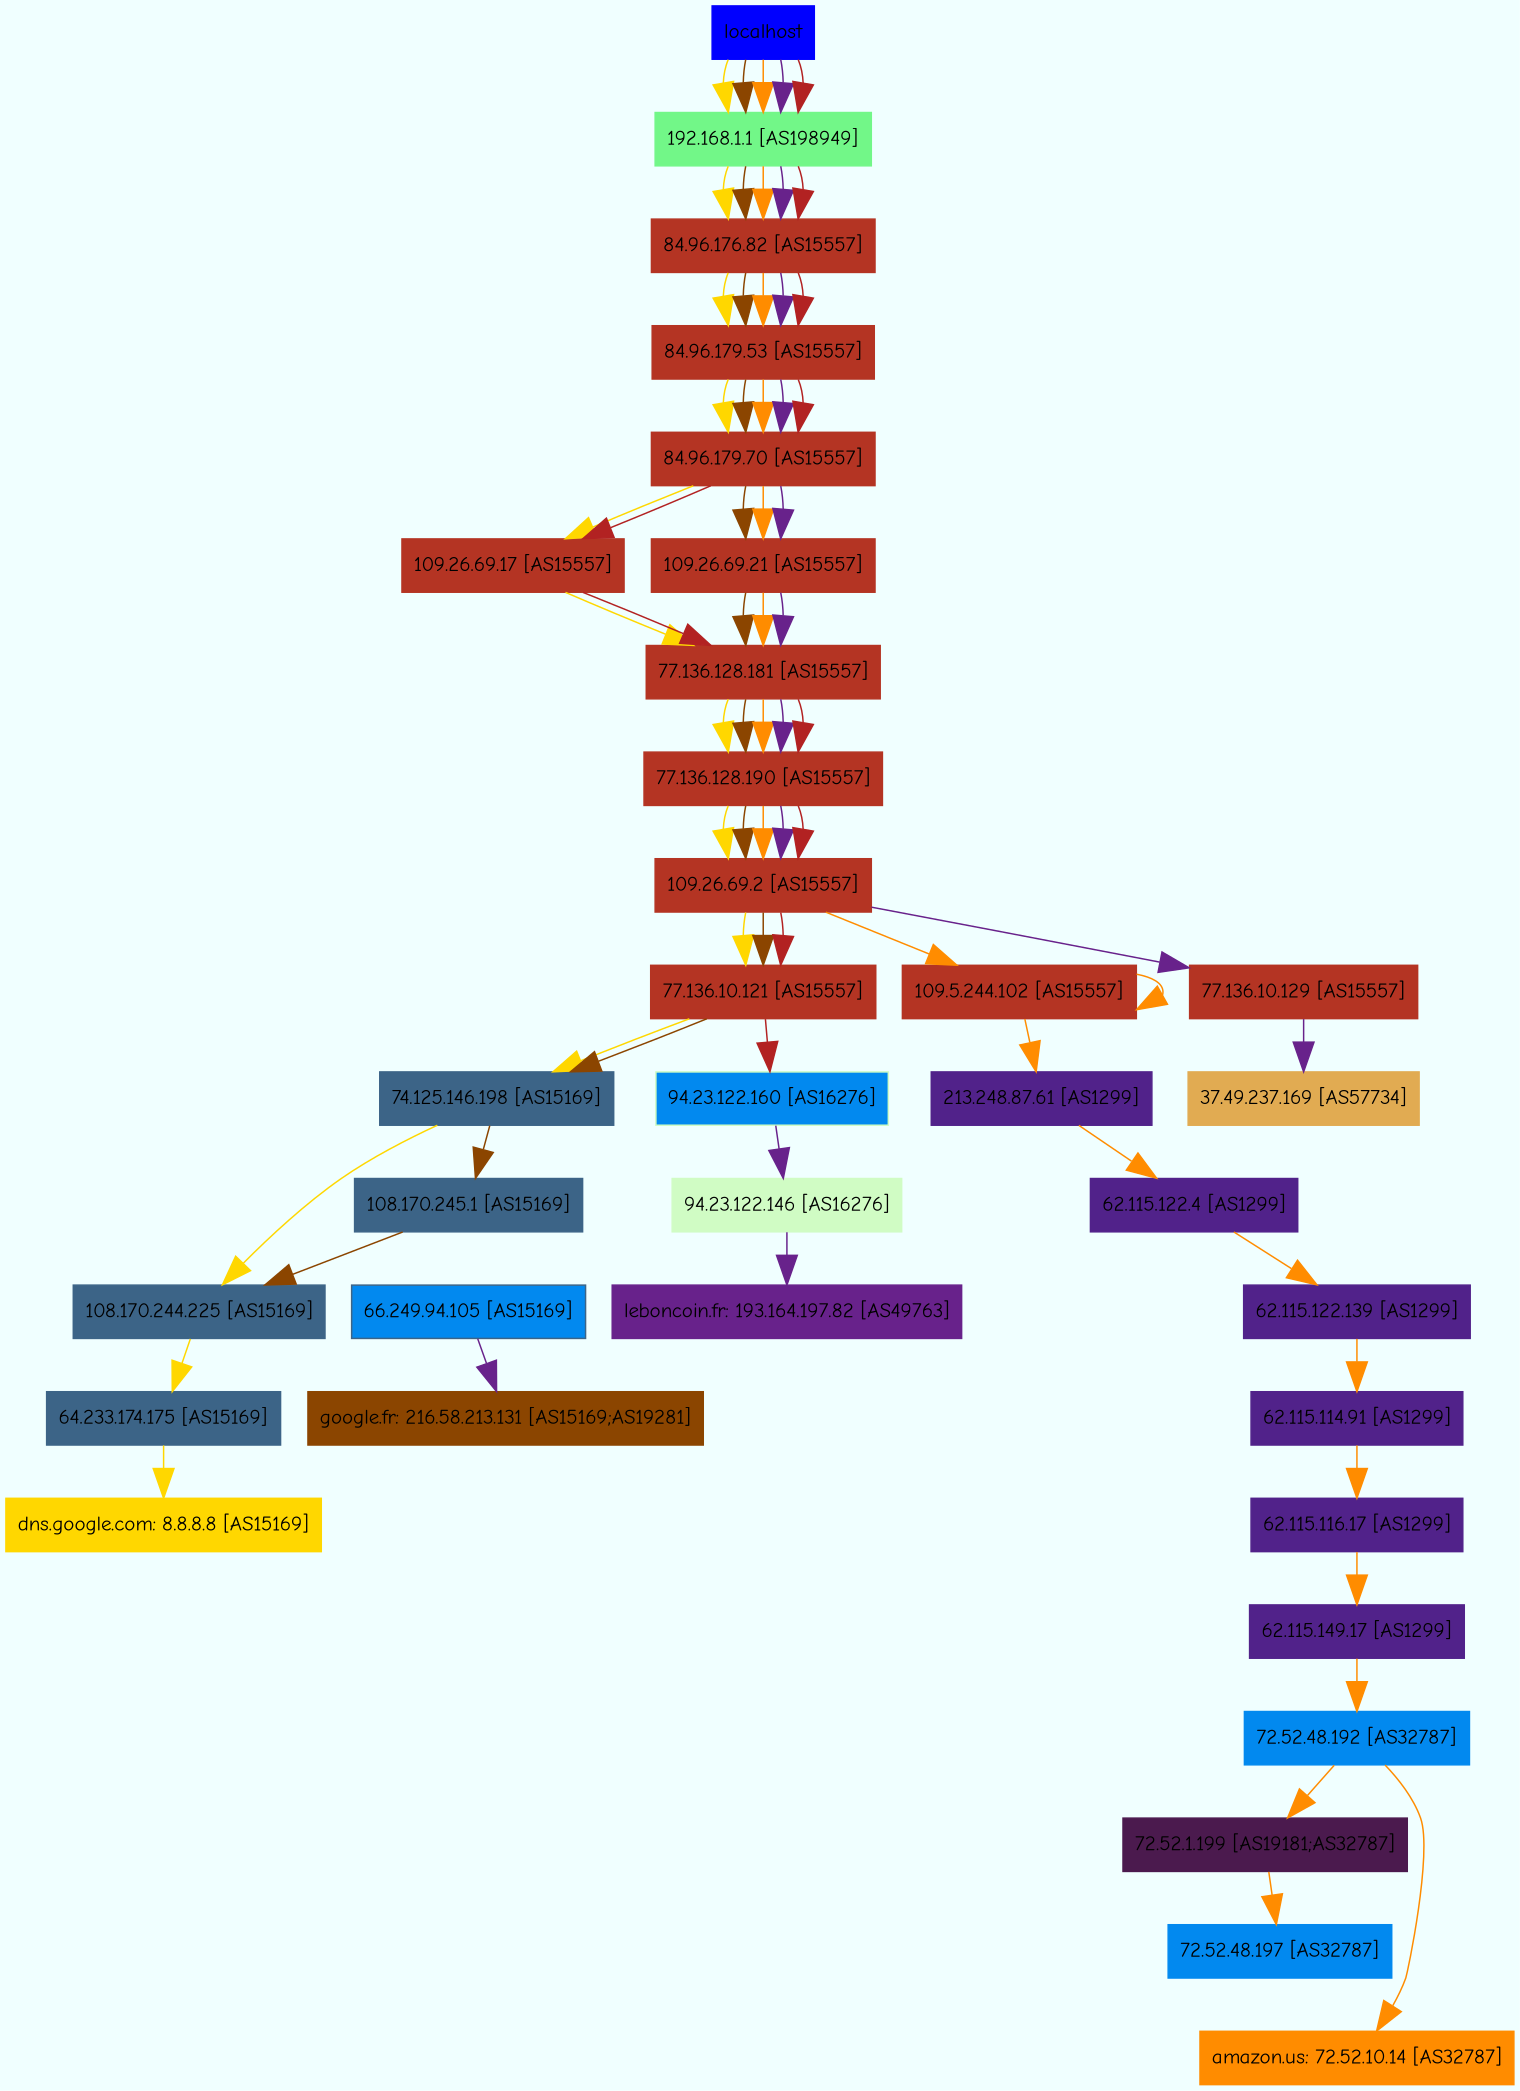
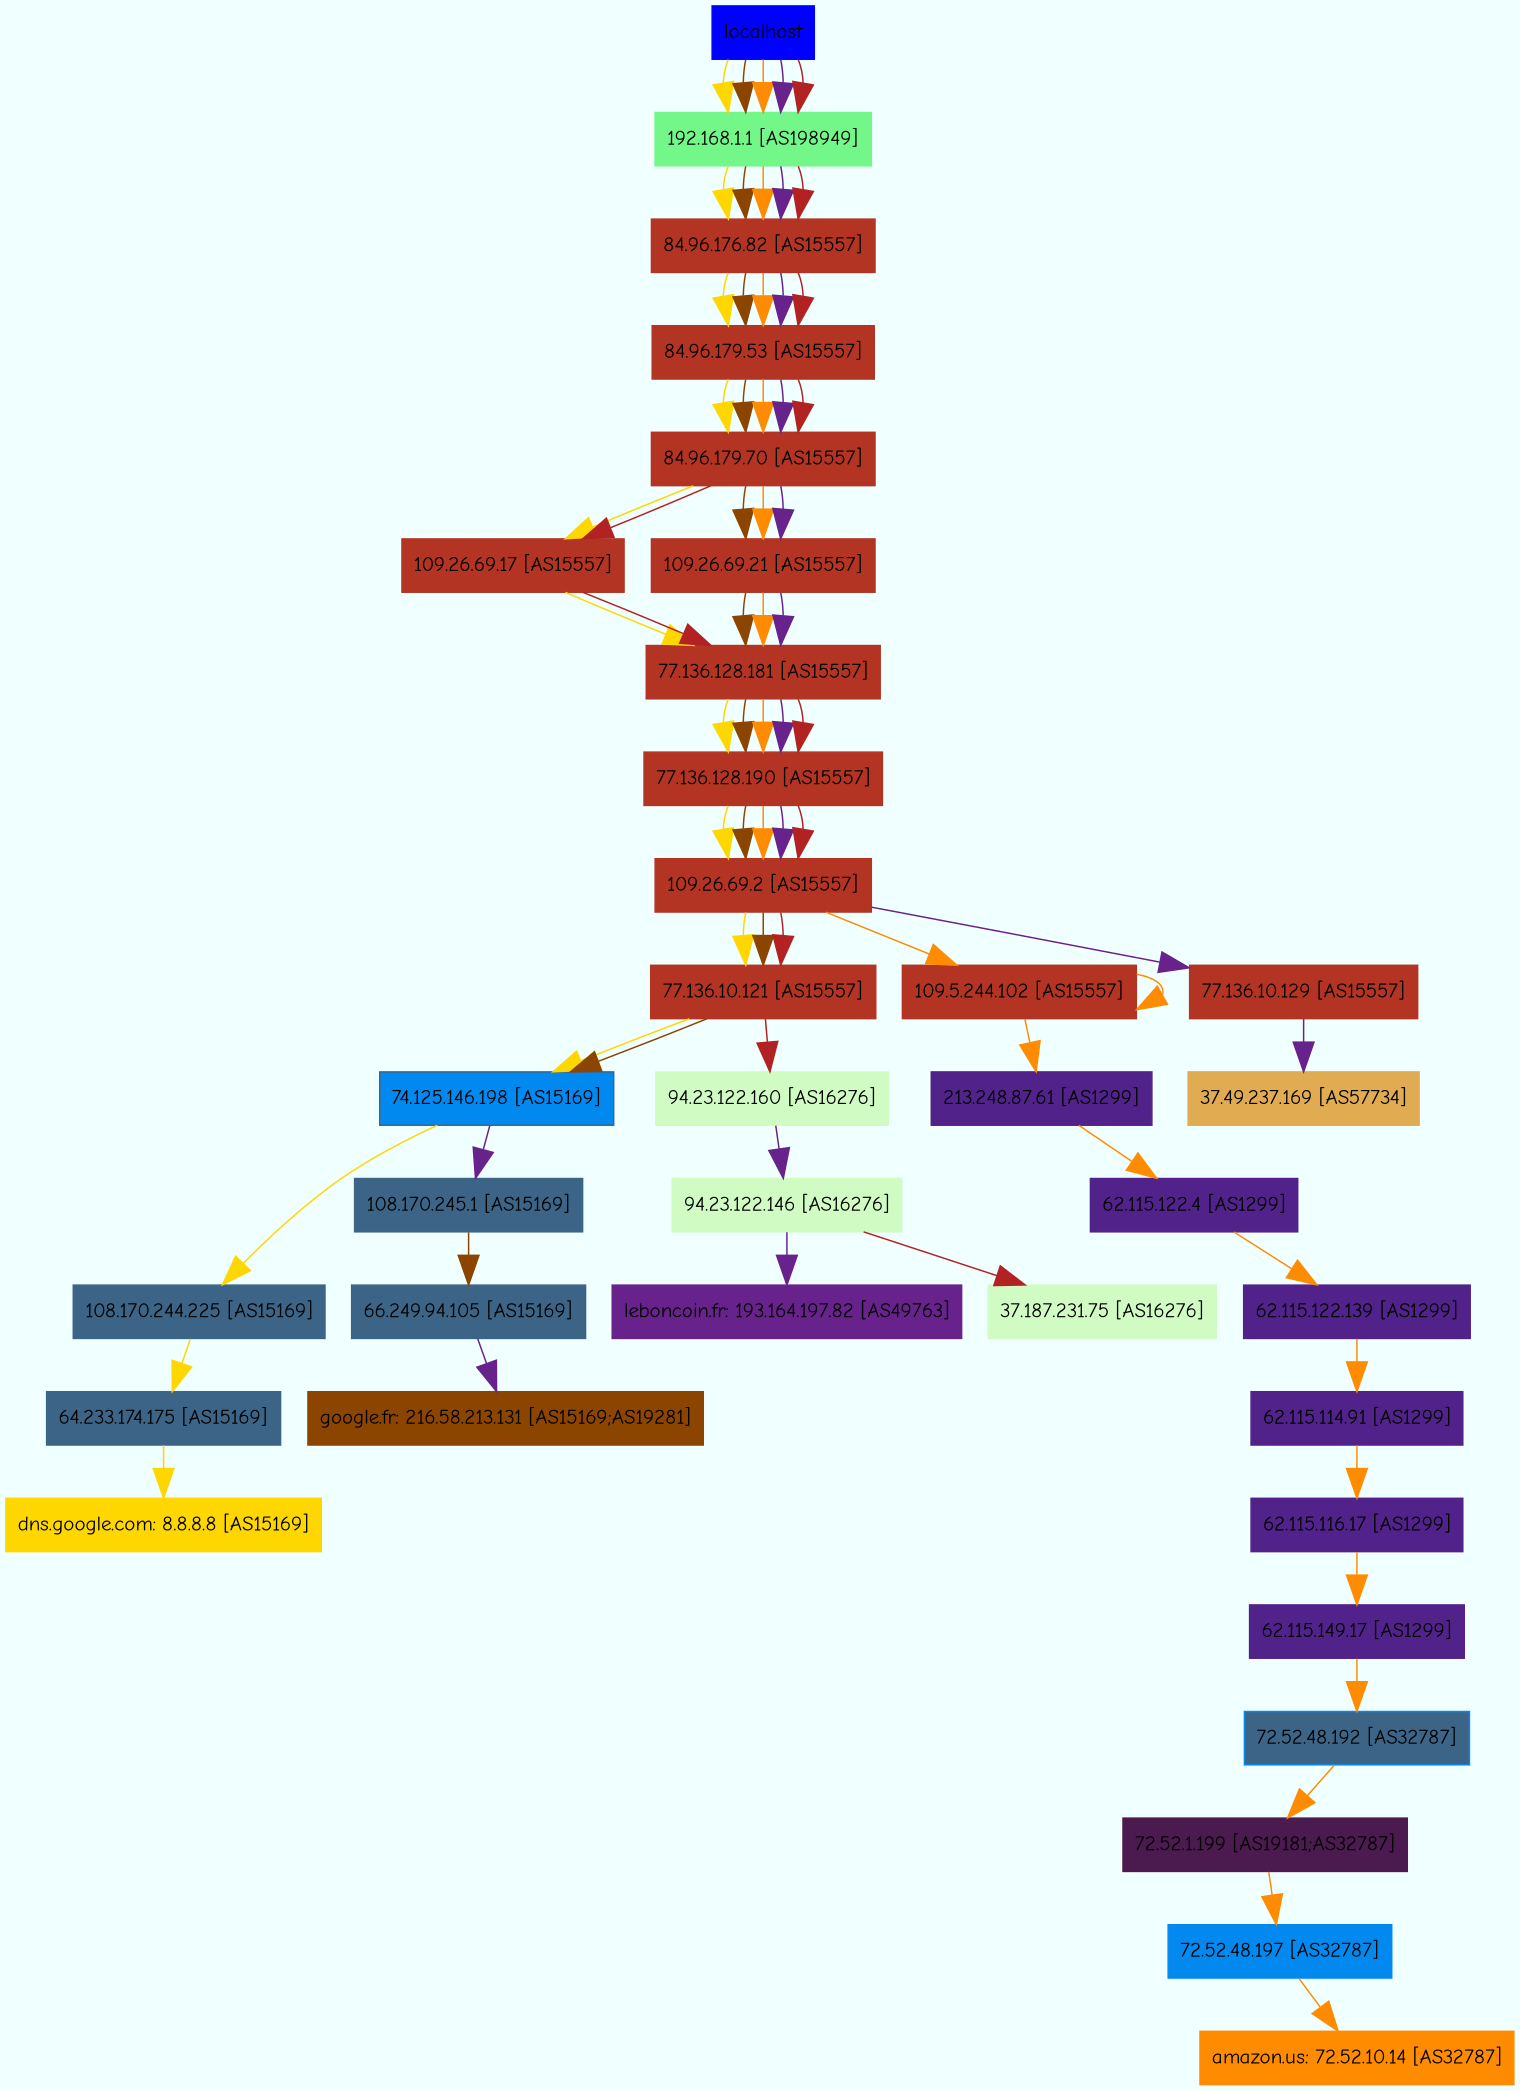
(497, 1099) -> (497, 1099)
(772, 1099) -> (772, 1099)
(487, 1138) -> (487, 1138)
(348, 1253) -> (469, 1244)
(469, 1312) -> (469, 1312)
none -> (1102, 1312)
(1357, 1738) -> (1357, 1738)
(1422, 1882) -> (1310, 1993)
